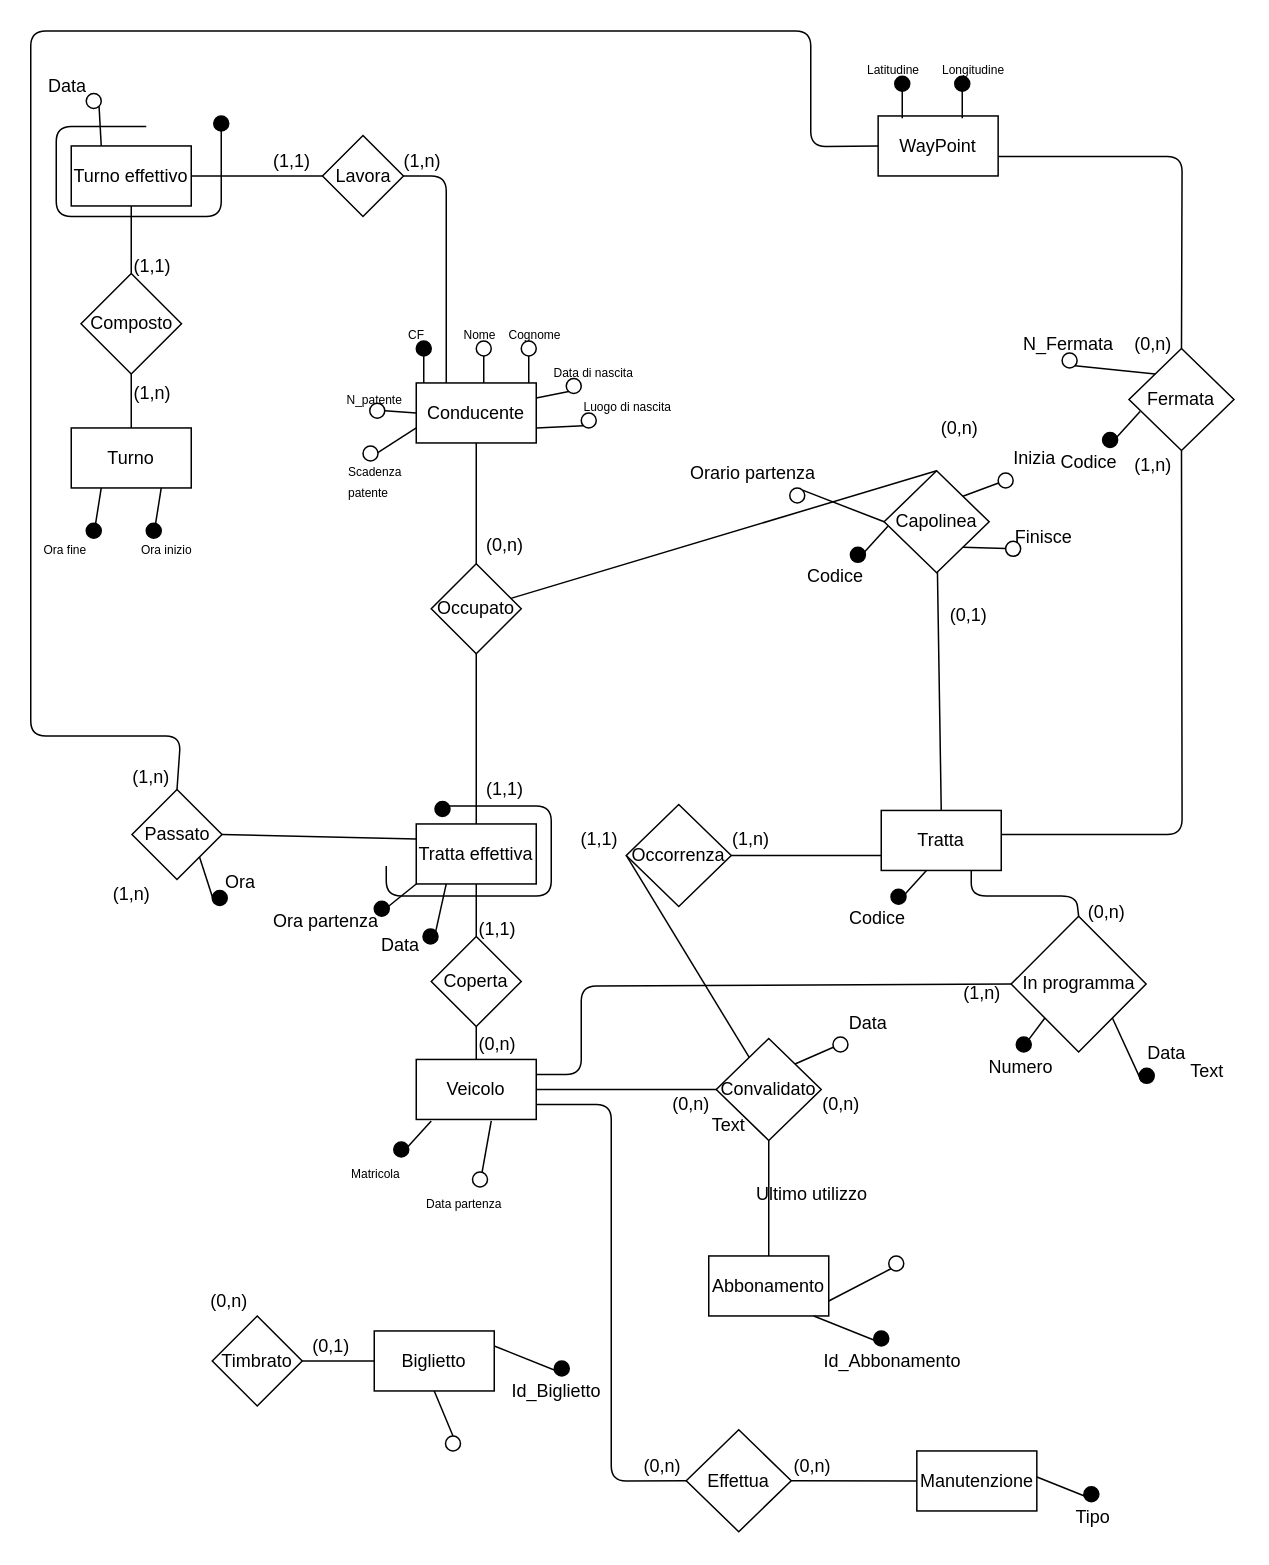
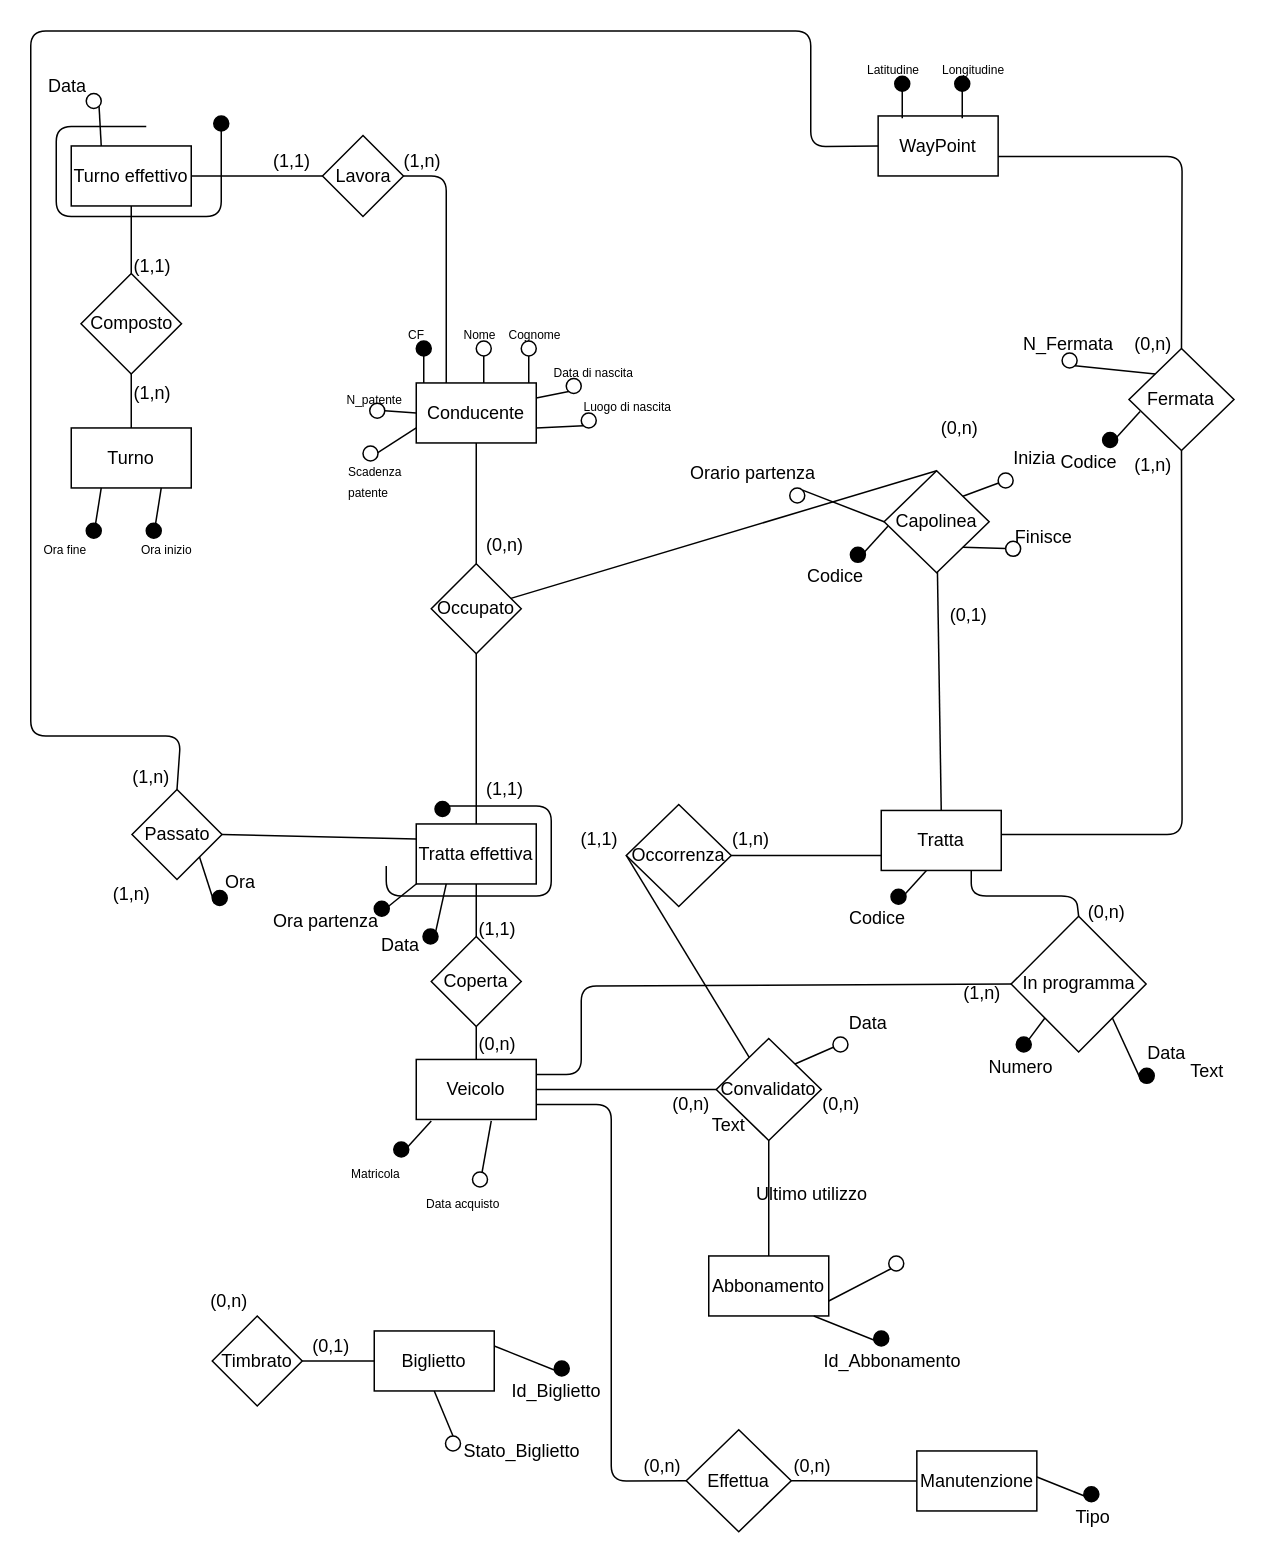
(490, 1203) -> (488, 1203)
none -> (528, 1451)
